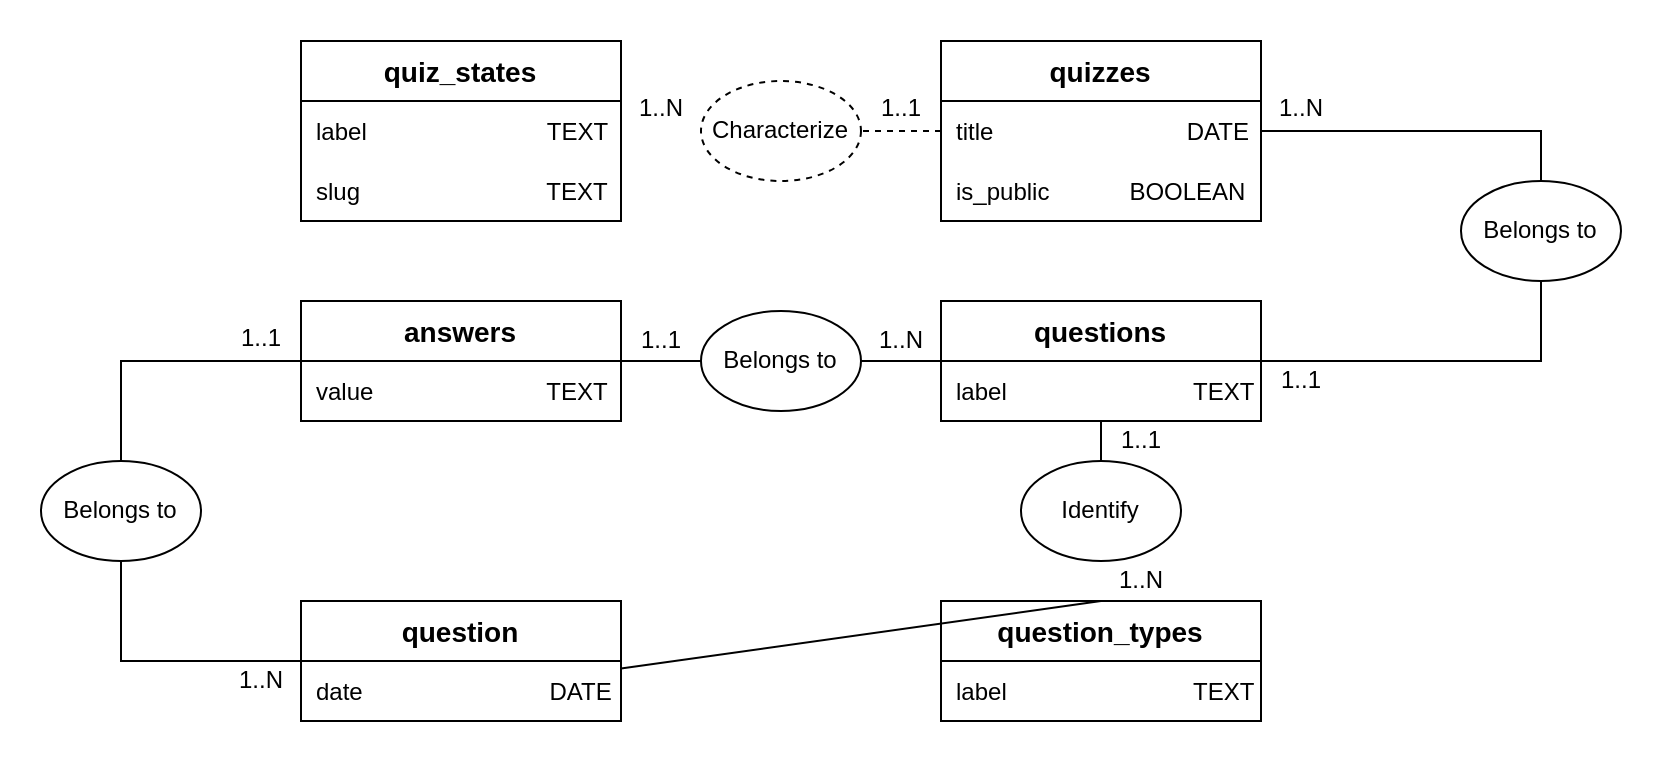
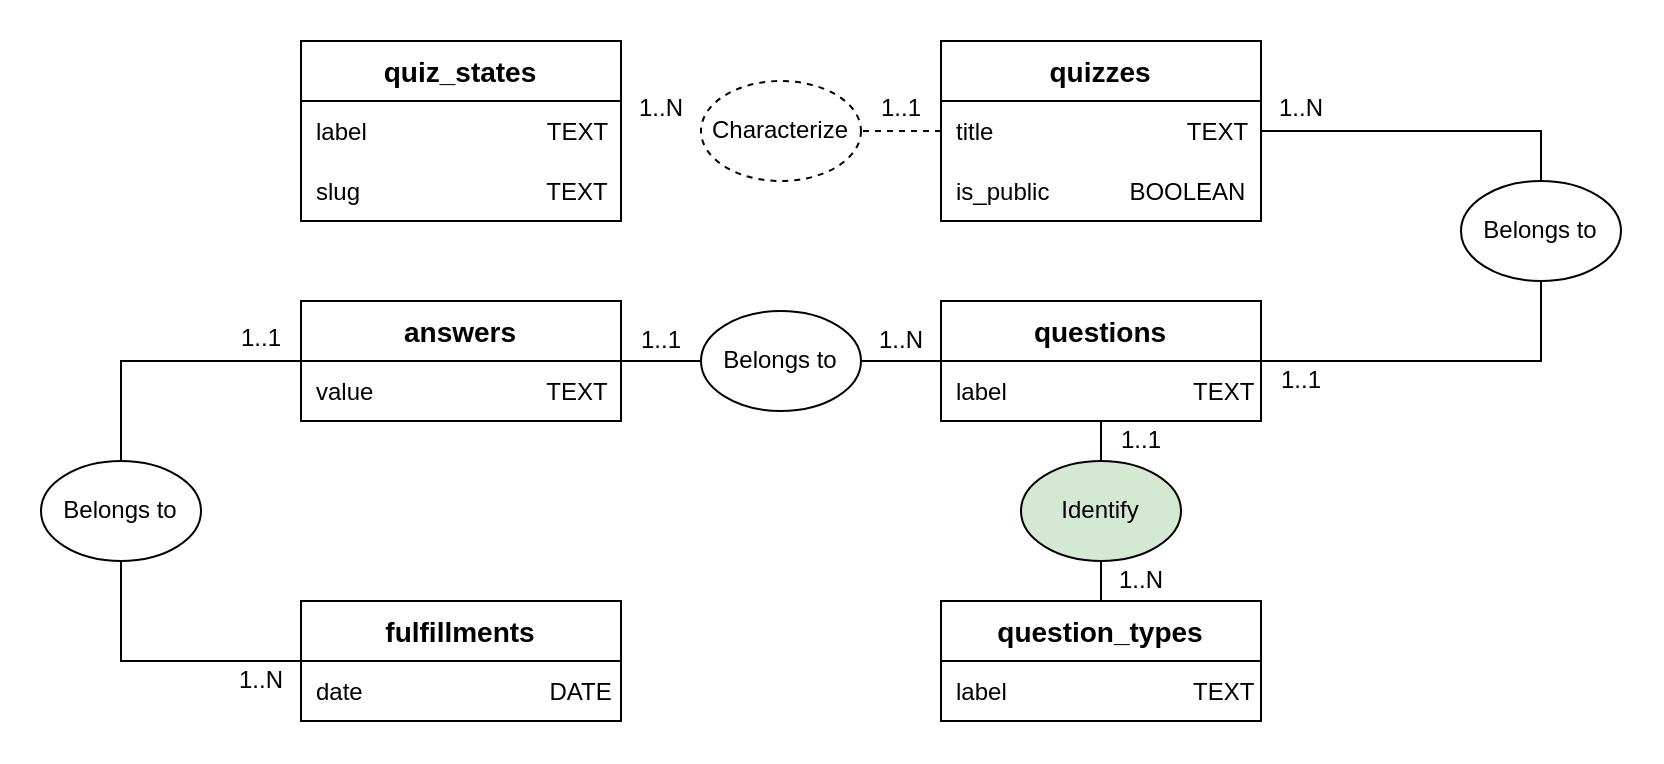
(1161, 132) -> (1161, 132)
(1101, 511) -> (1101, 511)
(460, 633) -> (460, 633)
(863, 634) -> (1101, 581)
